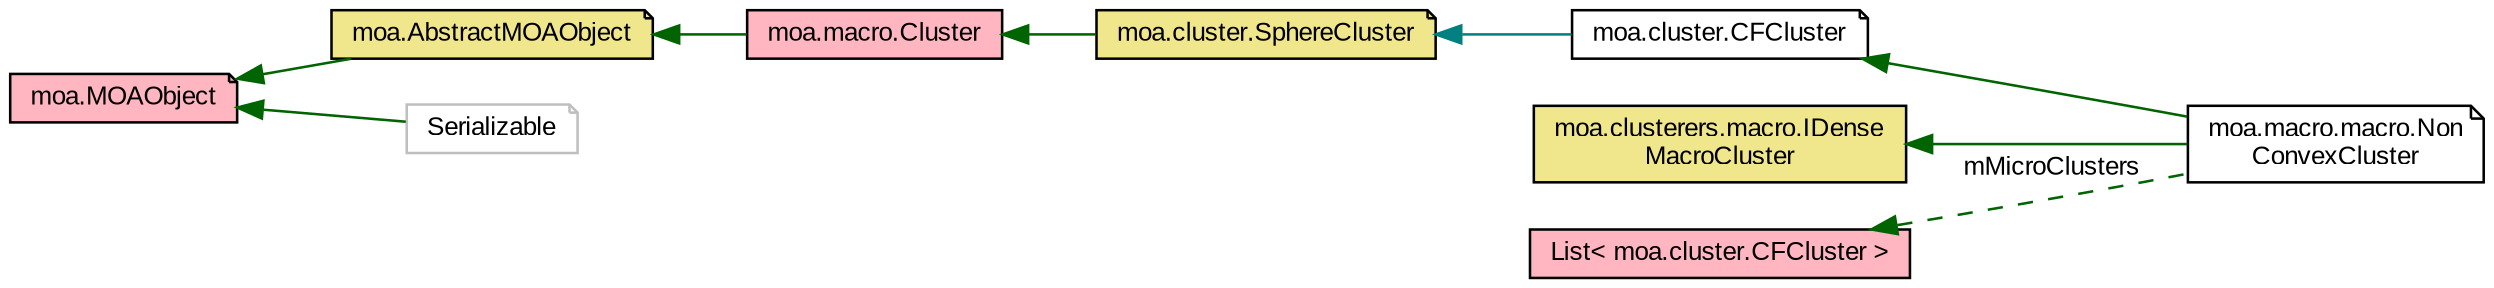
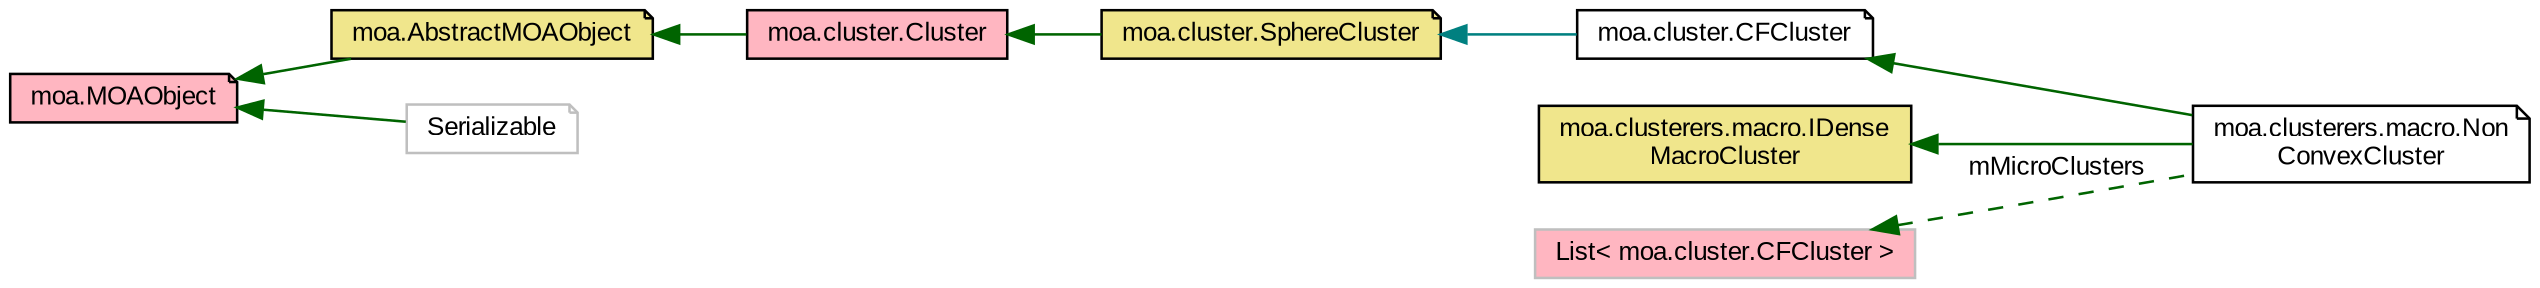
(875, 34) -> (877, 34)
(2336, 144) -> (2361, 144)
(1720, 254) -> (1725, 254)
